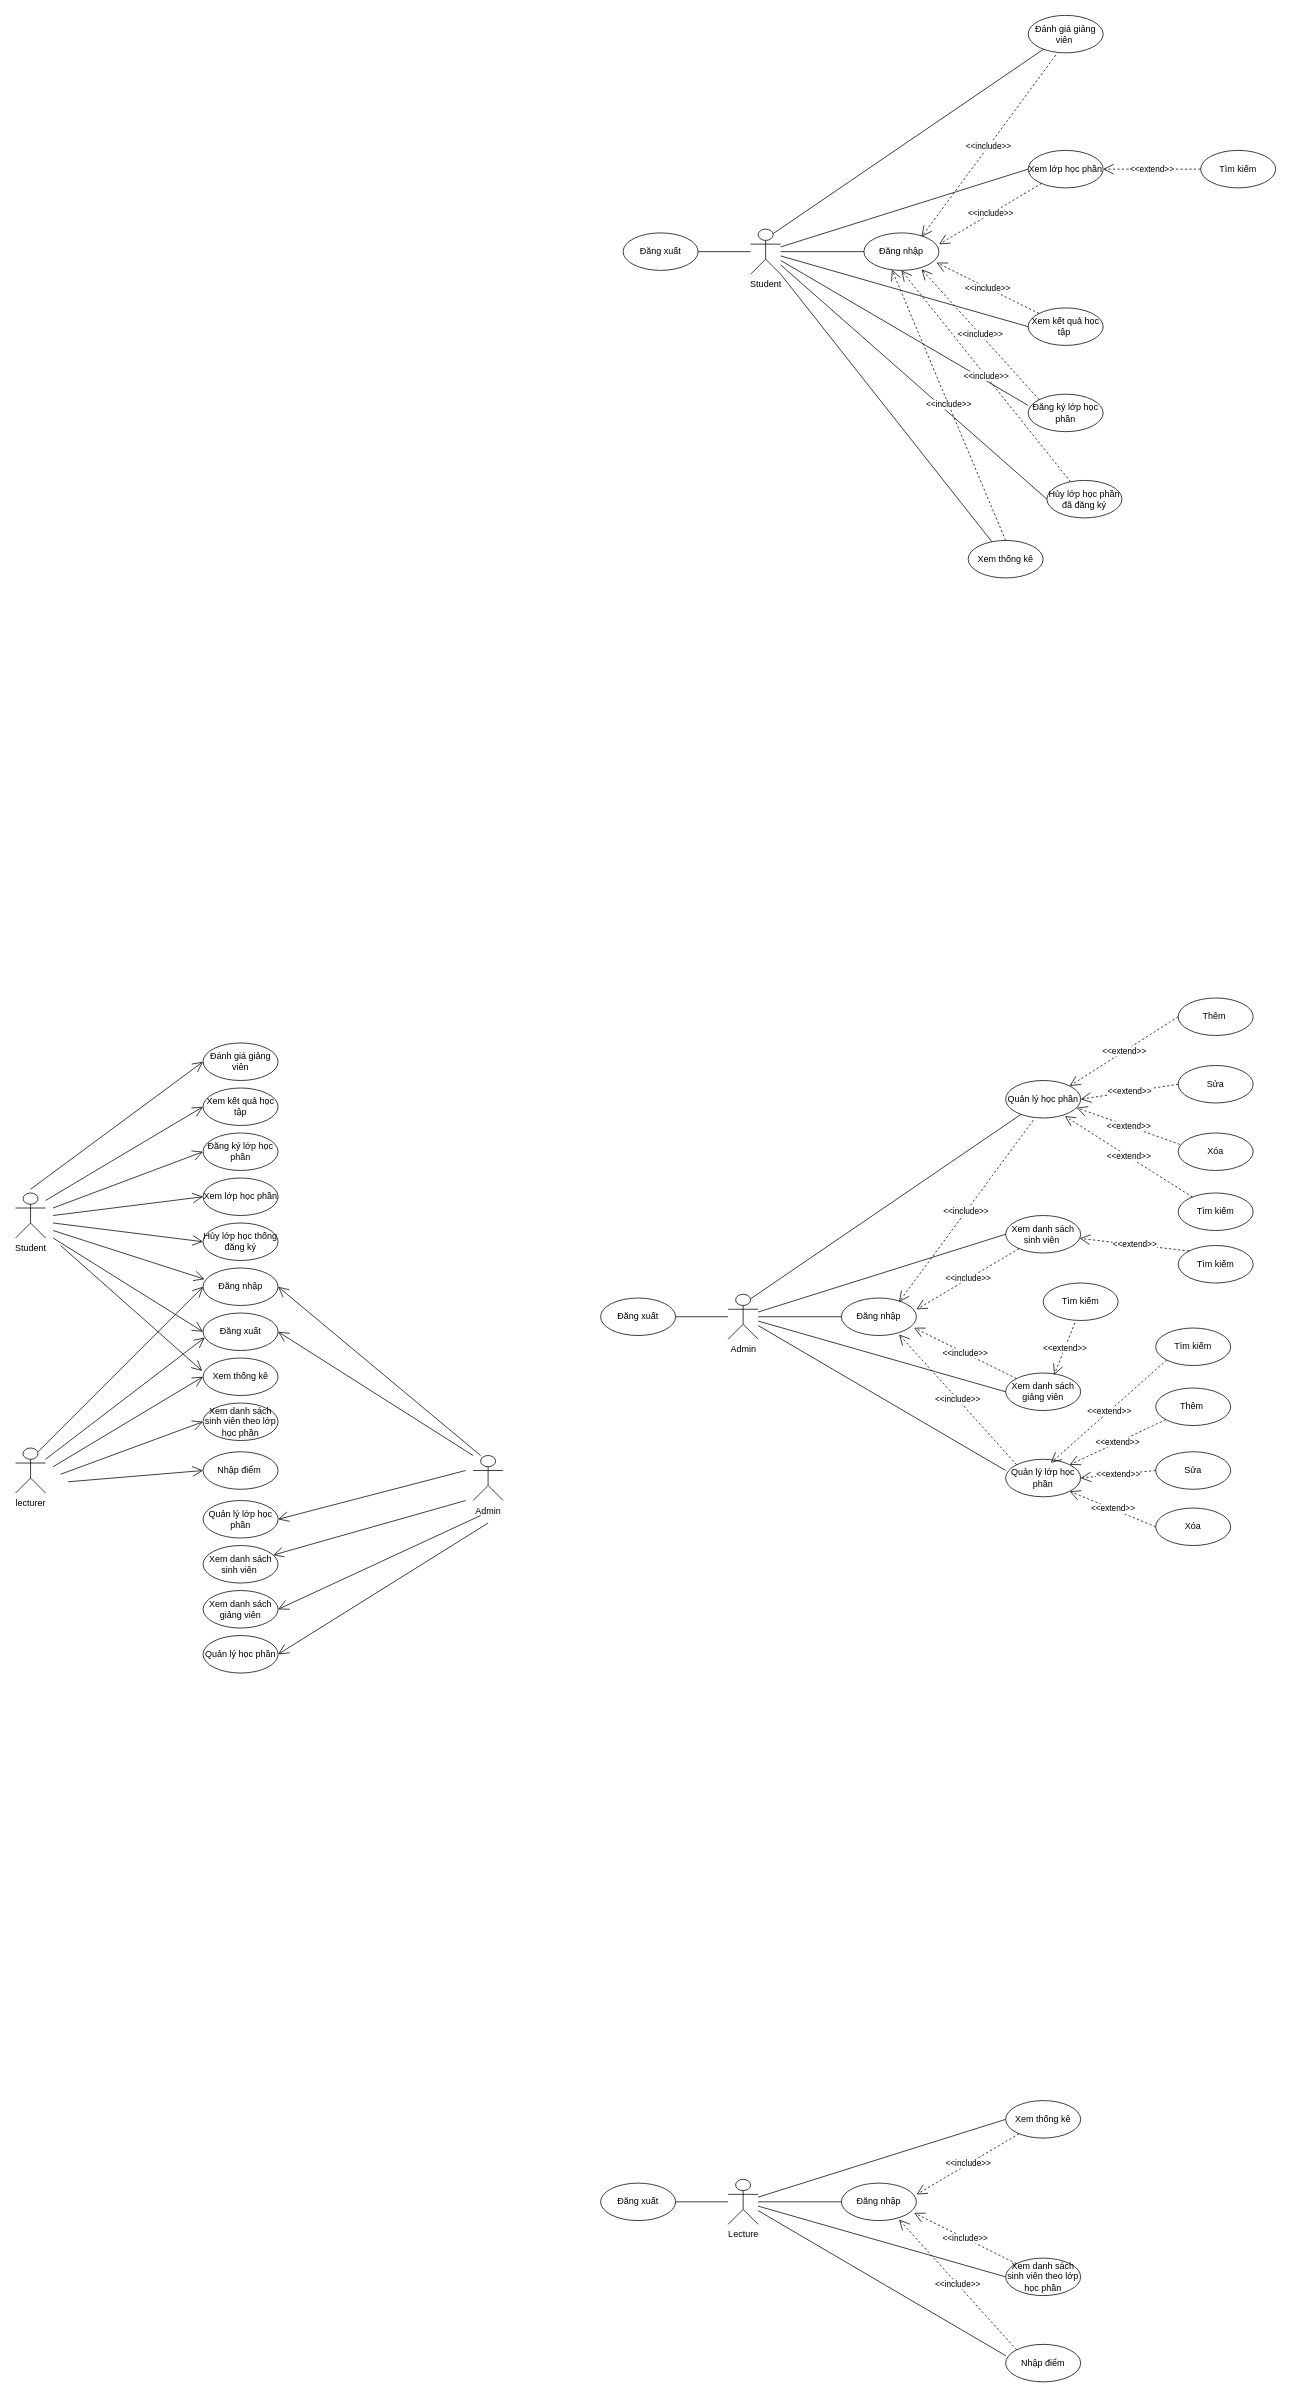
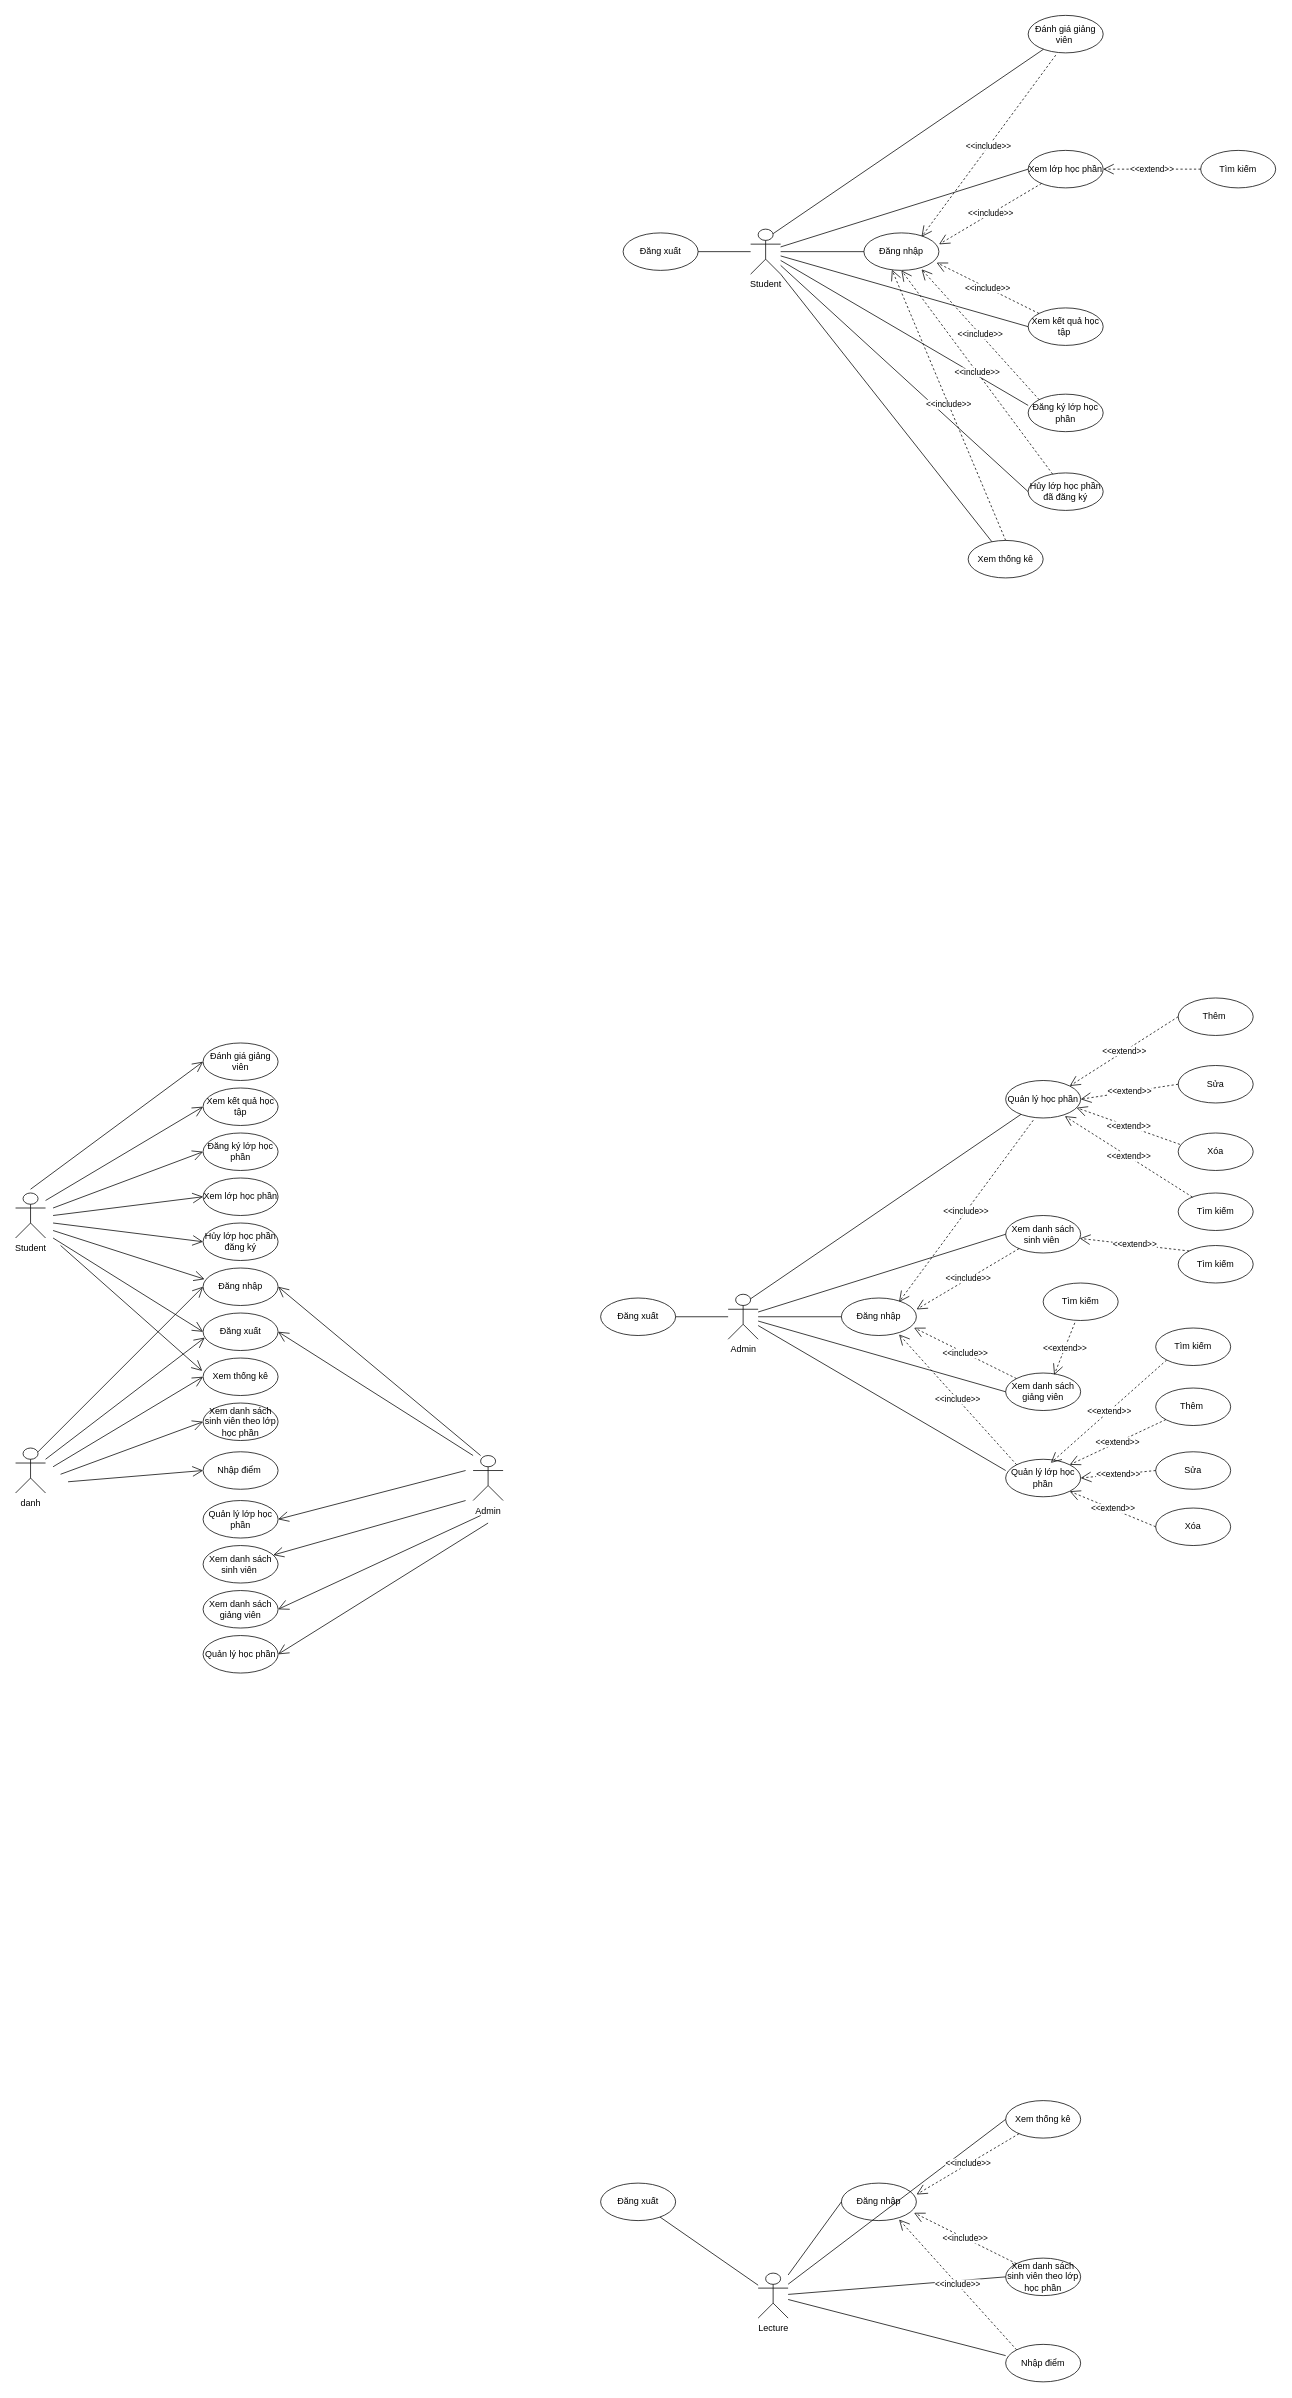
(1084, 499) -> (1065, 492)
(240, 1242) -> (240, 1242)
(31, 1504) -> (31, 1504)
(743, 2202) -> (773, 2295)
